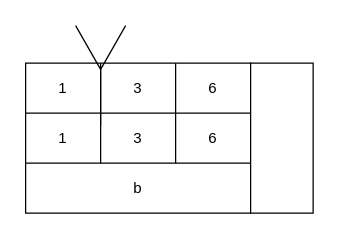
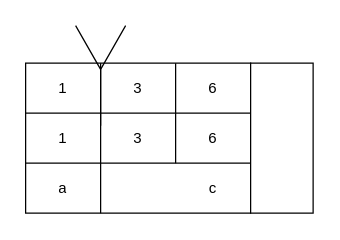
none -> (63, 188)
(138, 188) -> none
none -> (213, 188)
